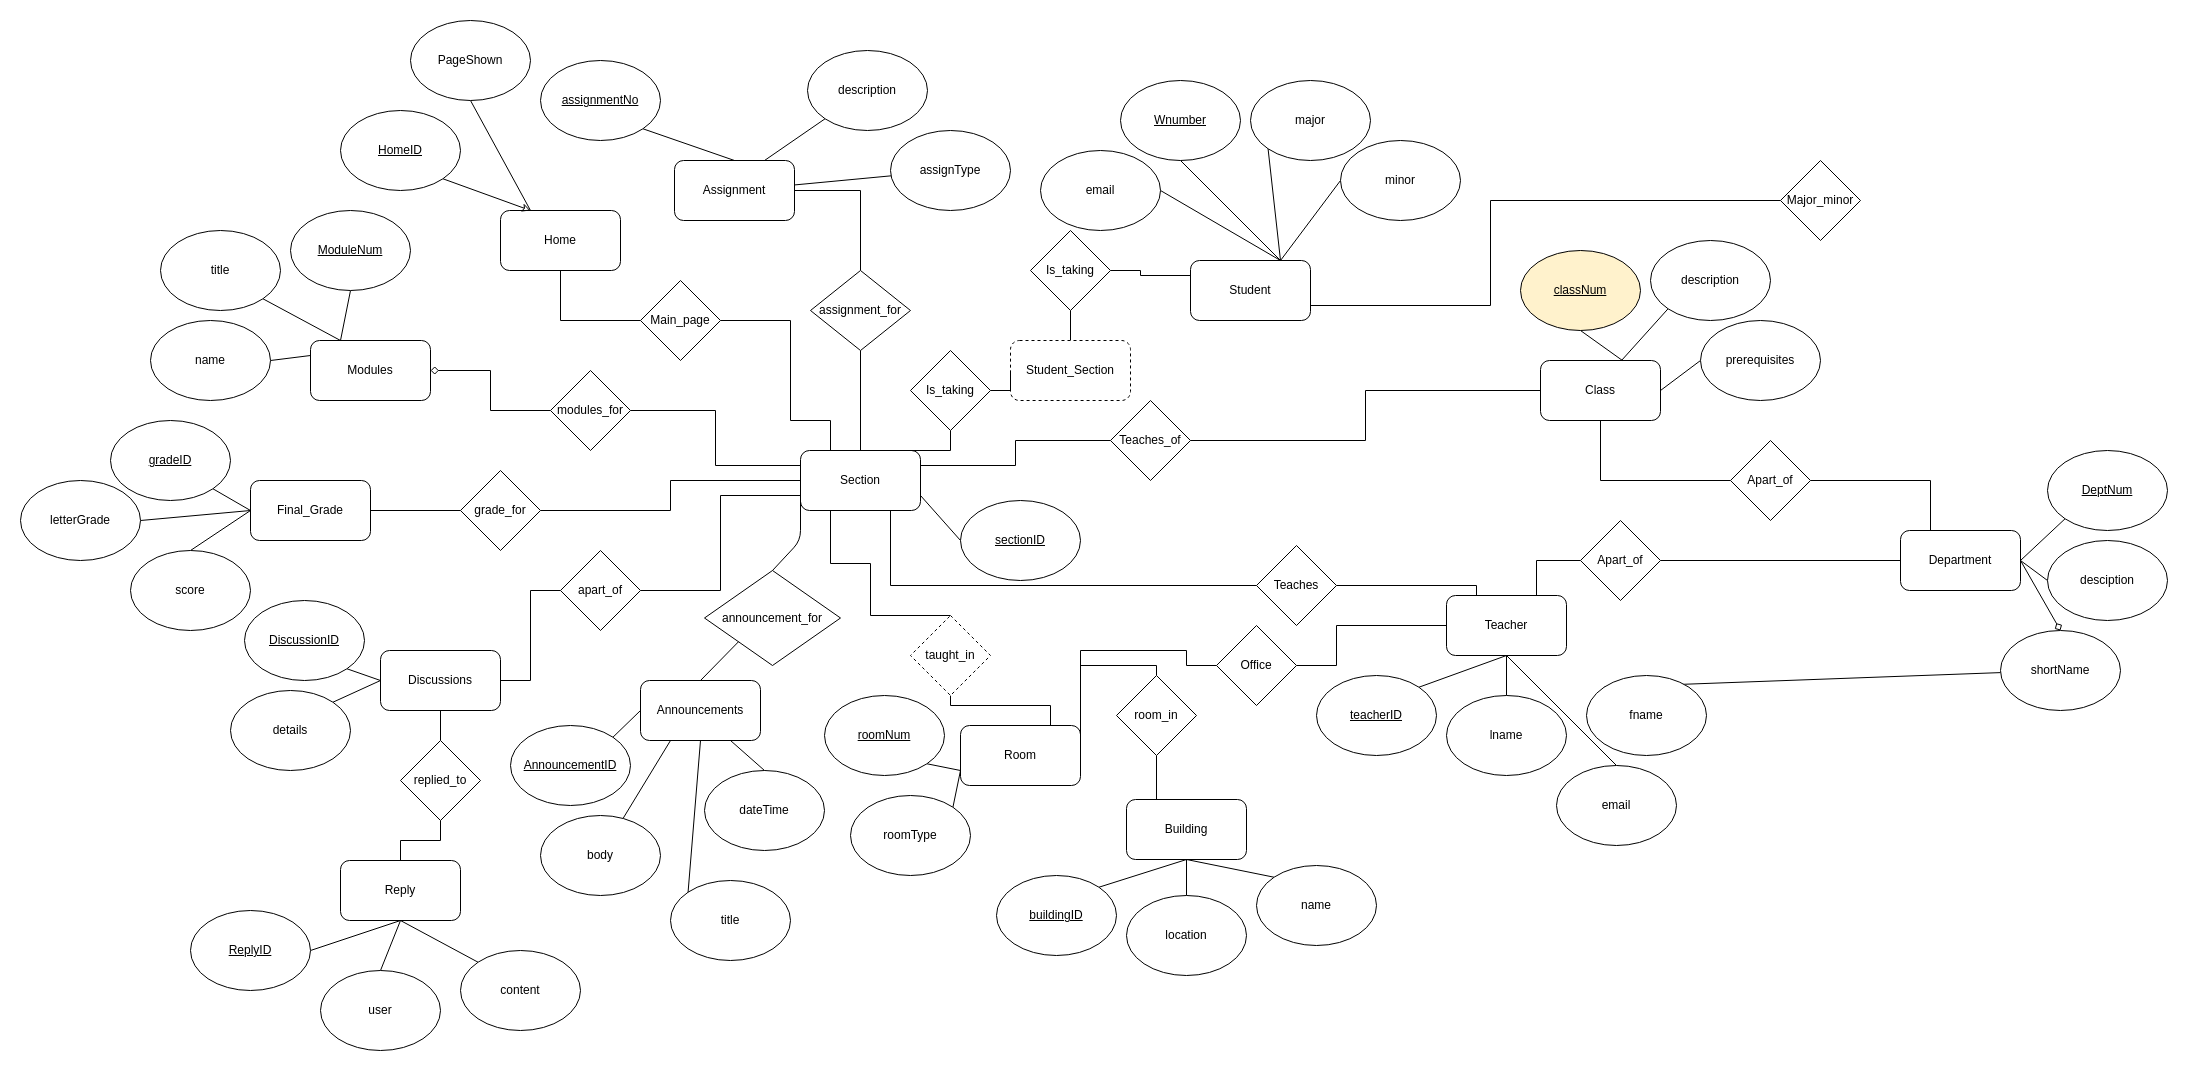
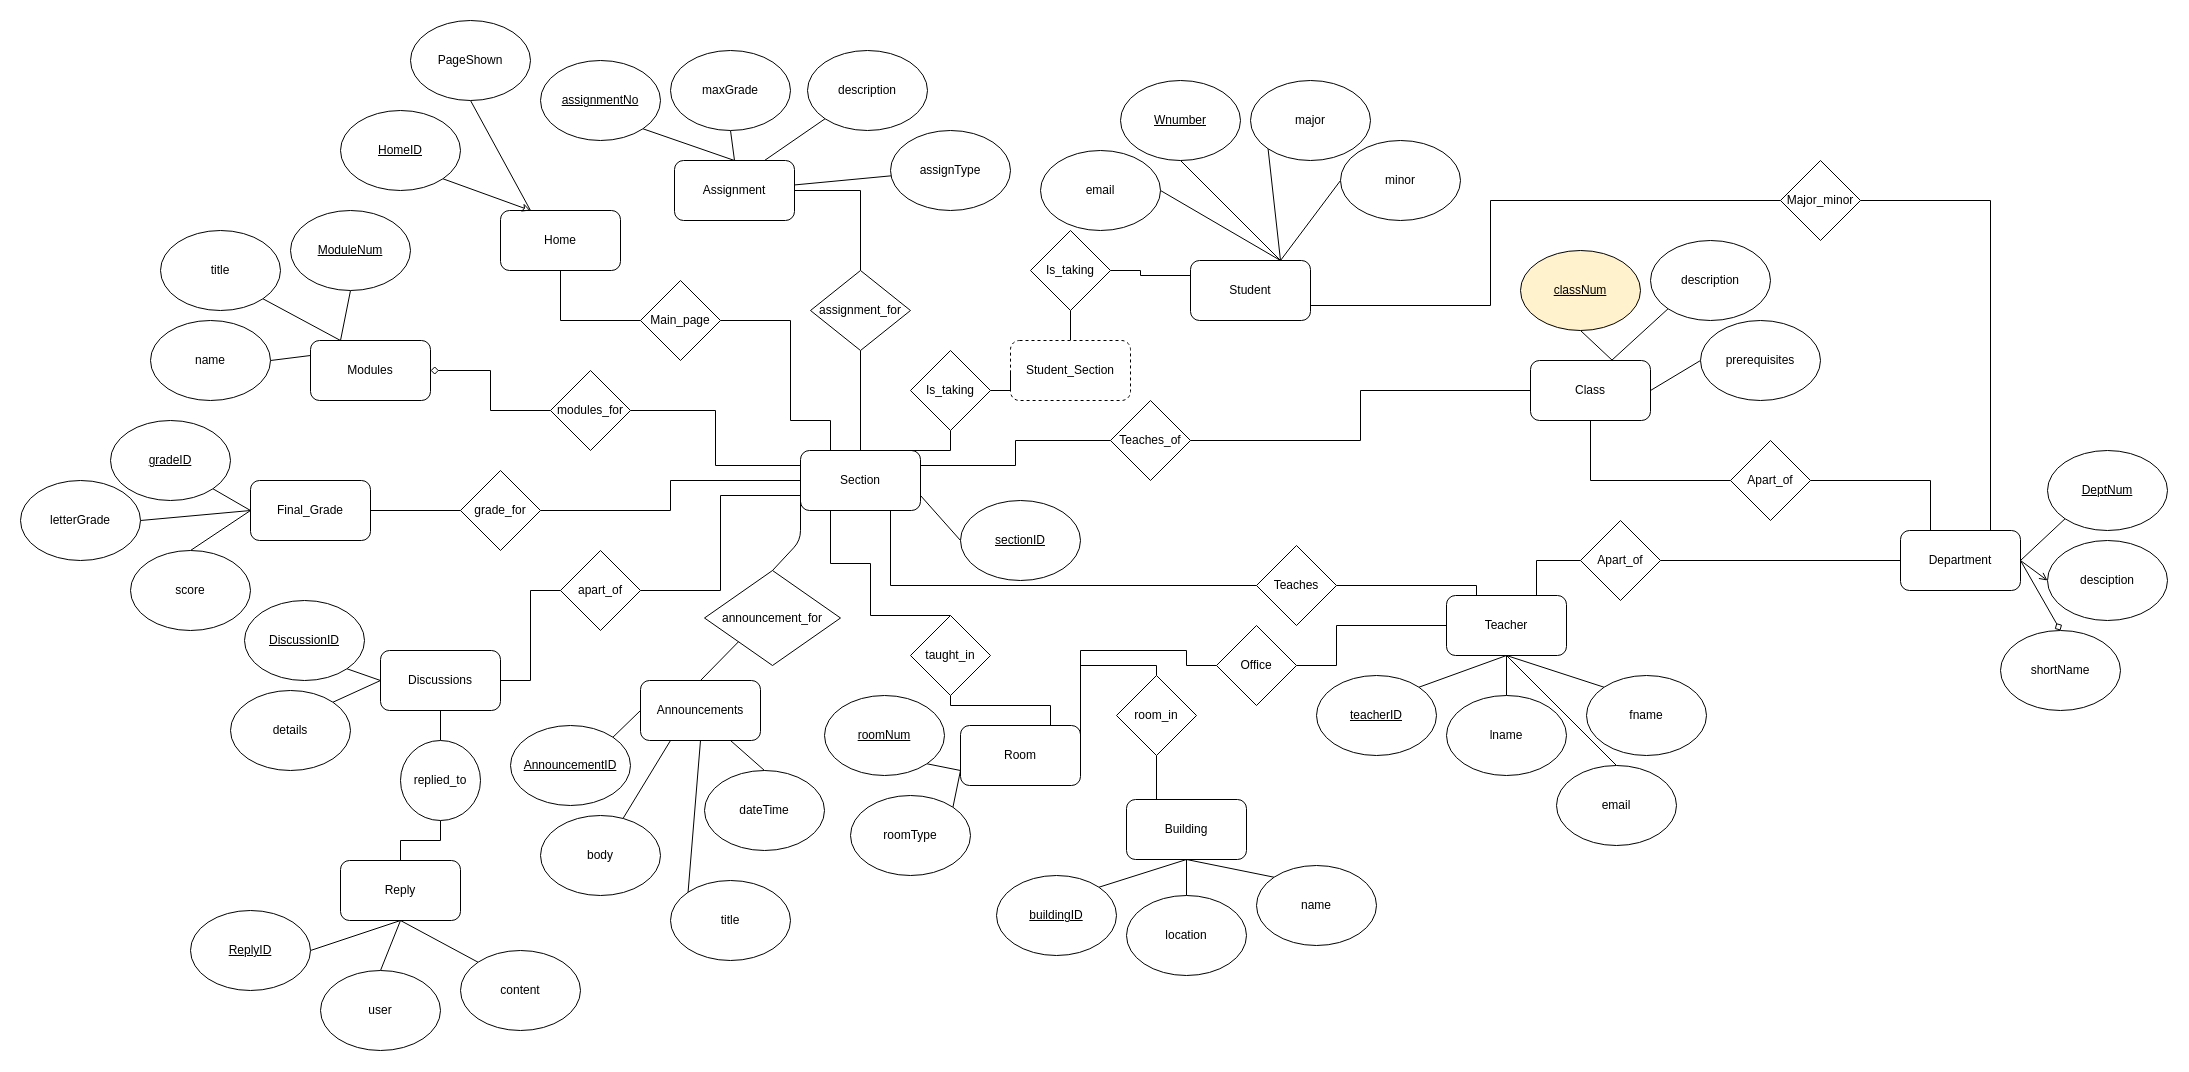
none -> (731, 91)
none -> (732, 145)
none -> (1991, 301)
(1601, 391) -> (1591, 391)
(2043, 577) -> (2043, 577)
(951, 656) -> (951, 656)
(1841, 678) -> (1558, 672)
(441, 781) -> (441, 781)
